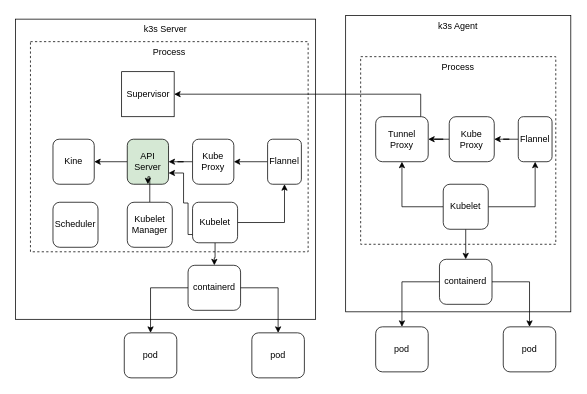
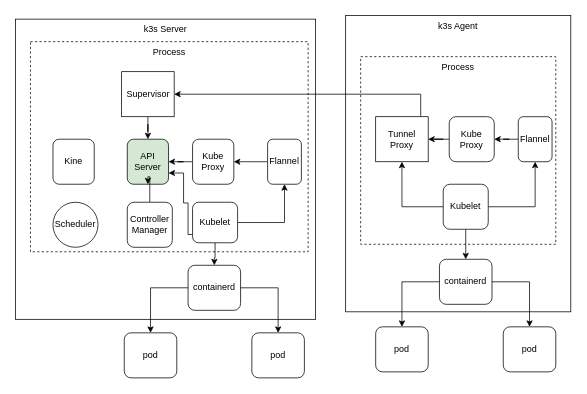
none -> (148, 128)
(402, 139) -> (402, 139)
(113, 162) -> none
(75, 225) -> (75, 225)
(150, 225) -> (150, 225)
